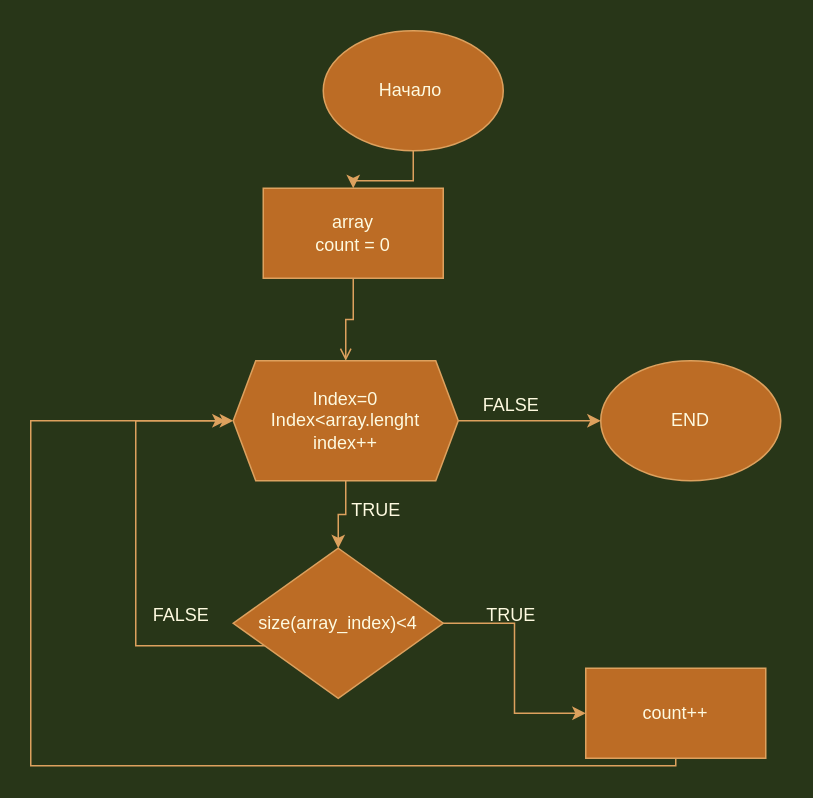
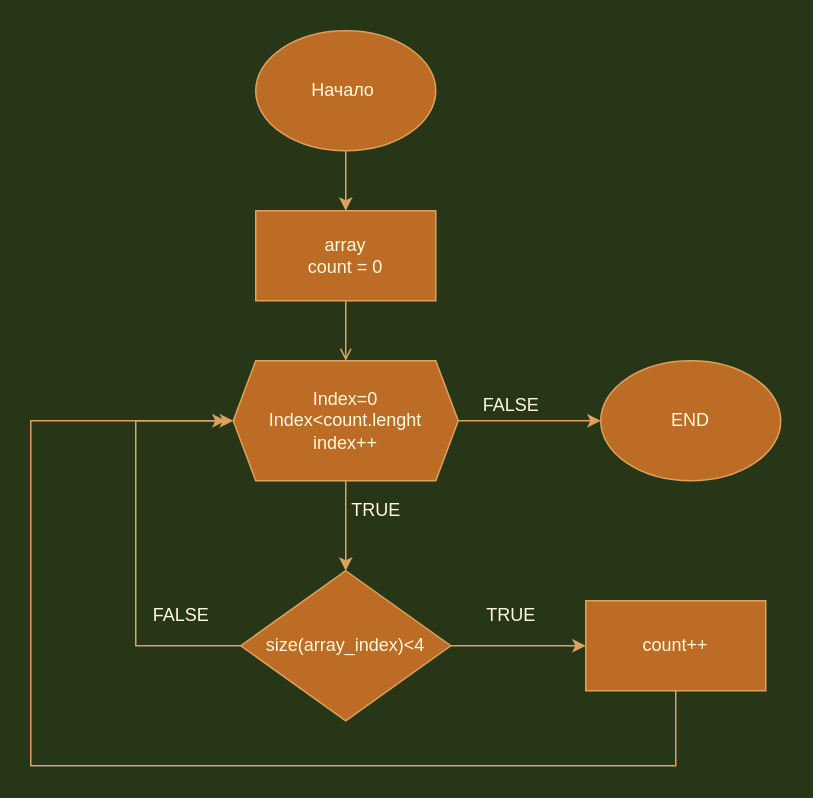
(413, 91) -> (346, 91)
(353, 233) -> (346, 256)
(346, 421) -> (346, 421)
(338, 623) -> (346, 646)
(676, 713) -> (676, 646)
